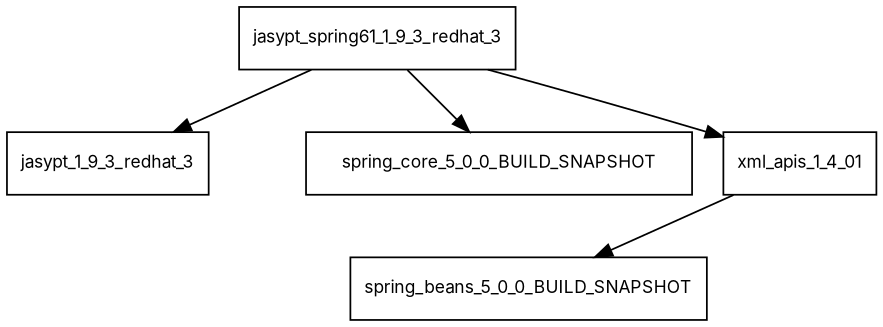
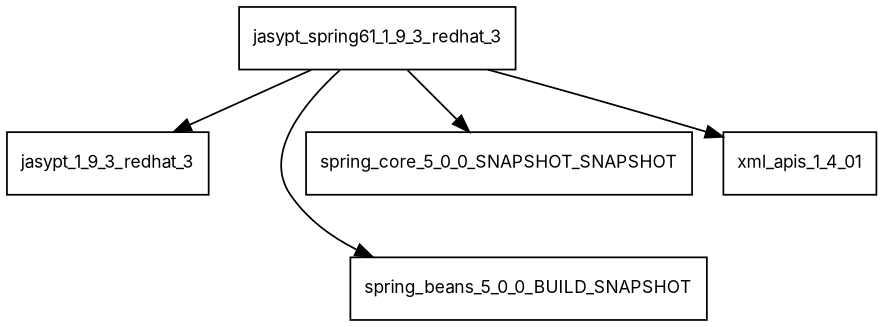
(499, 163) -> (499, 163)
(672, 222) -> (282, 167)
